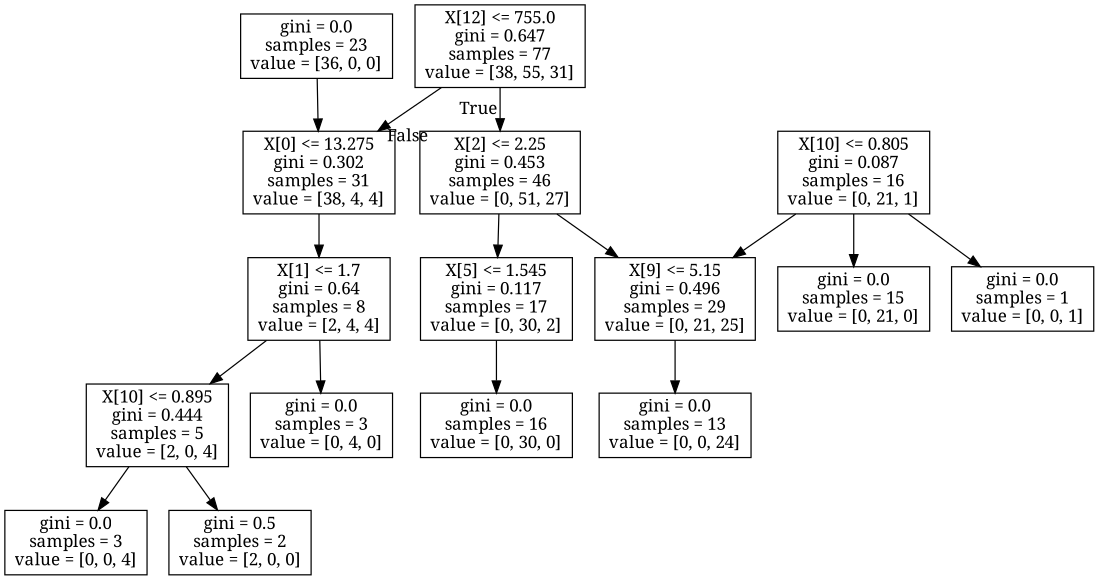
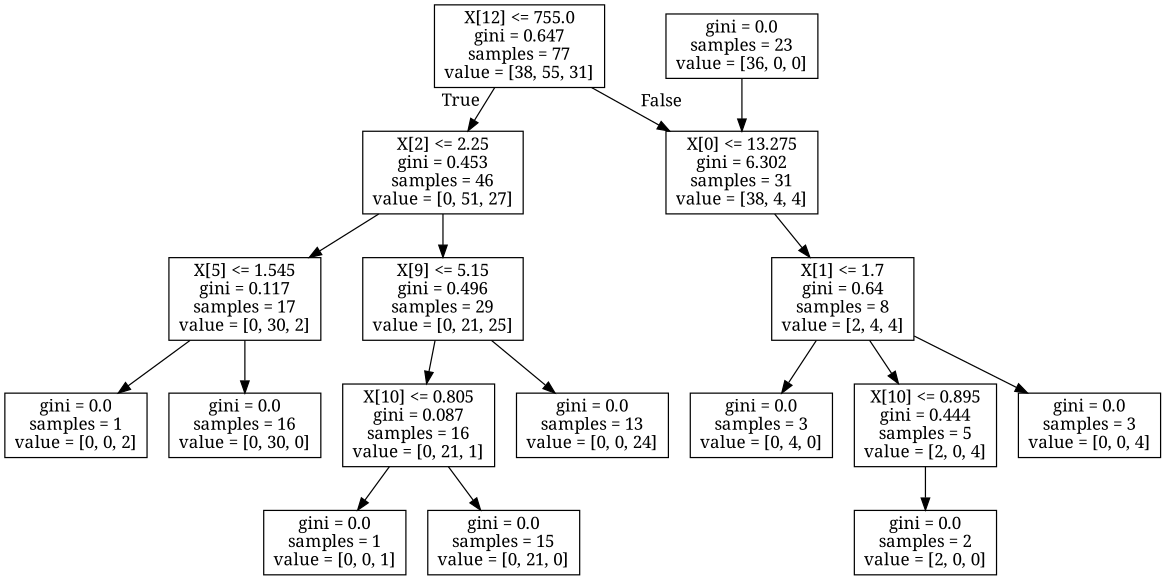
(319, 173) -> (742, 173)
(769, 232) -> (432, 356)
none -> (76, 425)
(117, 483) -> (965, 362)
(240, 543) -> (925, 543)
